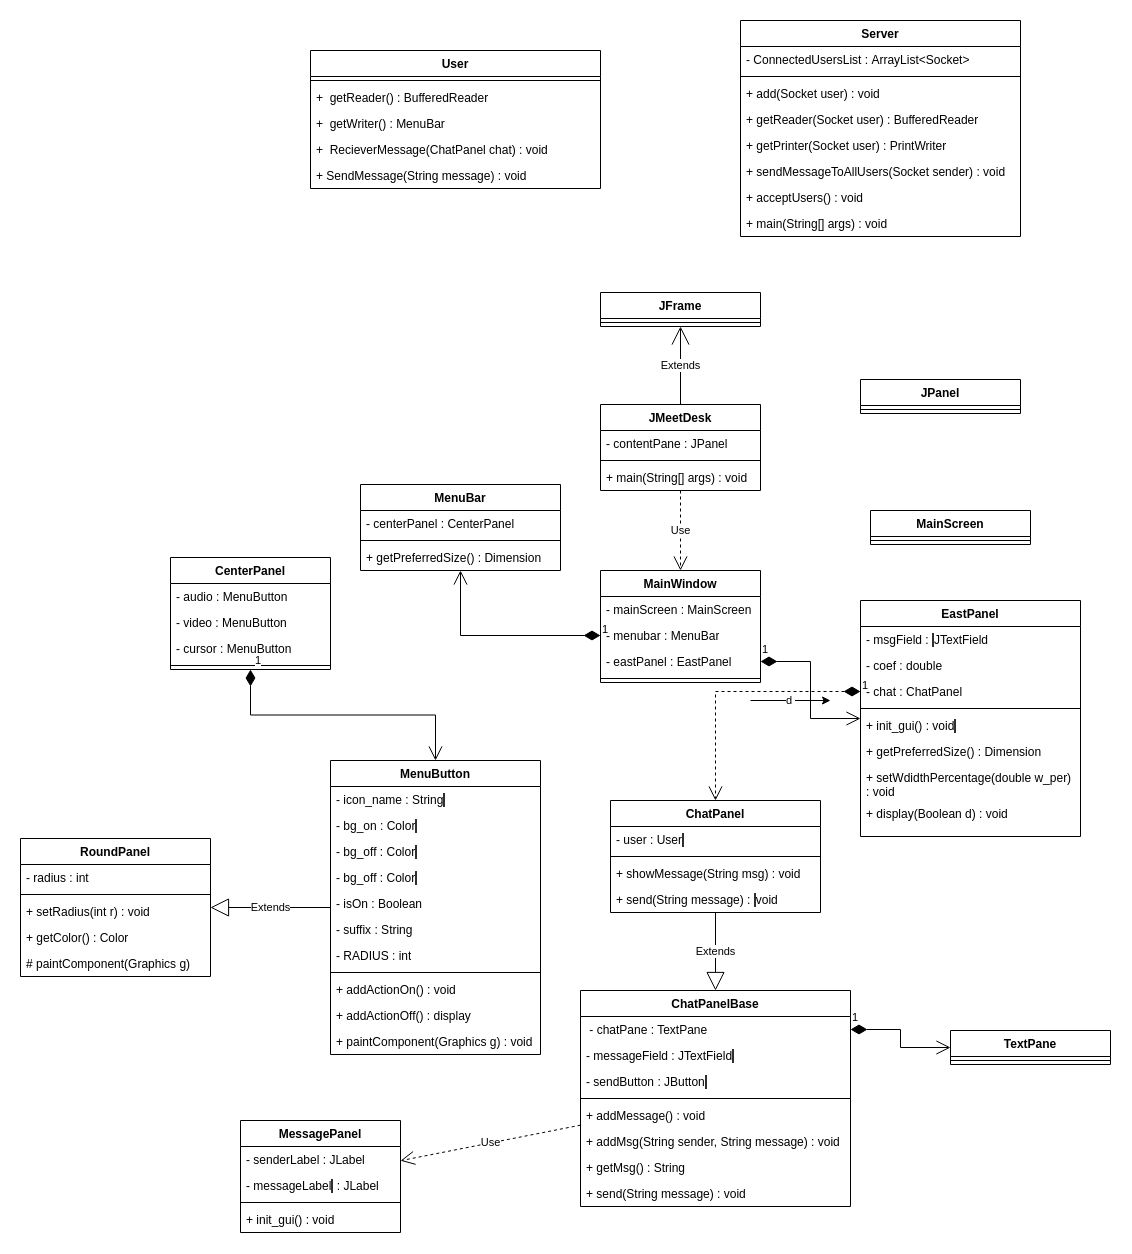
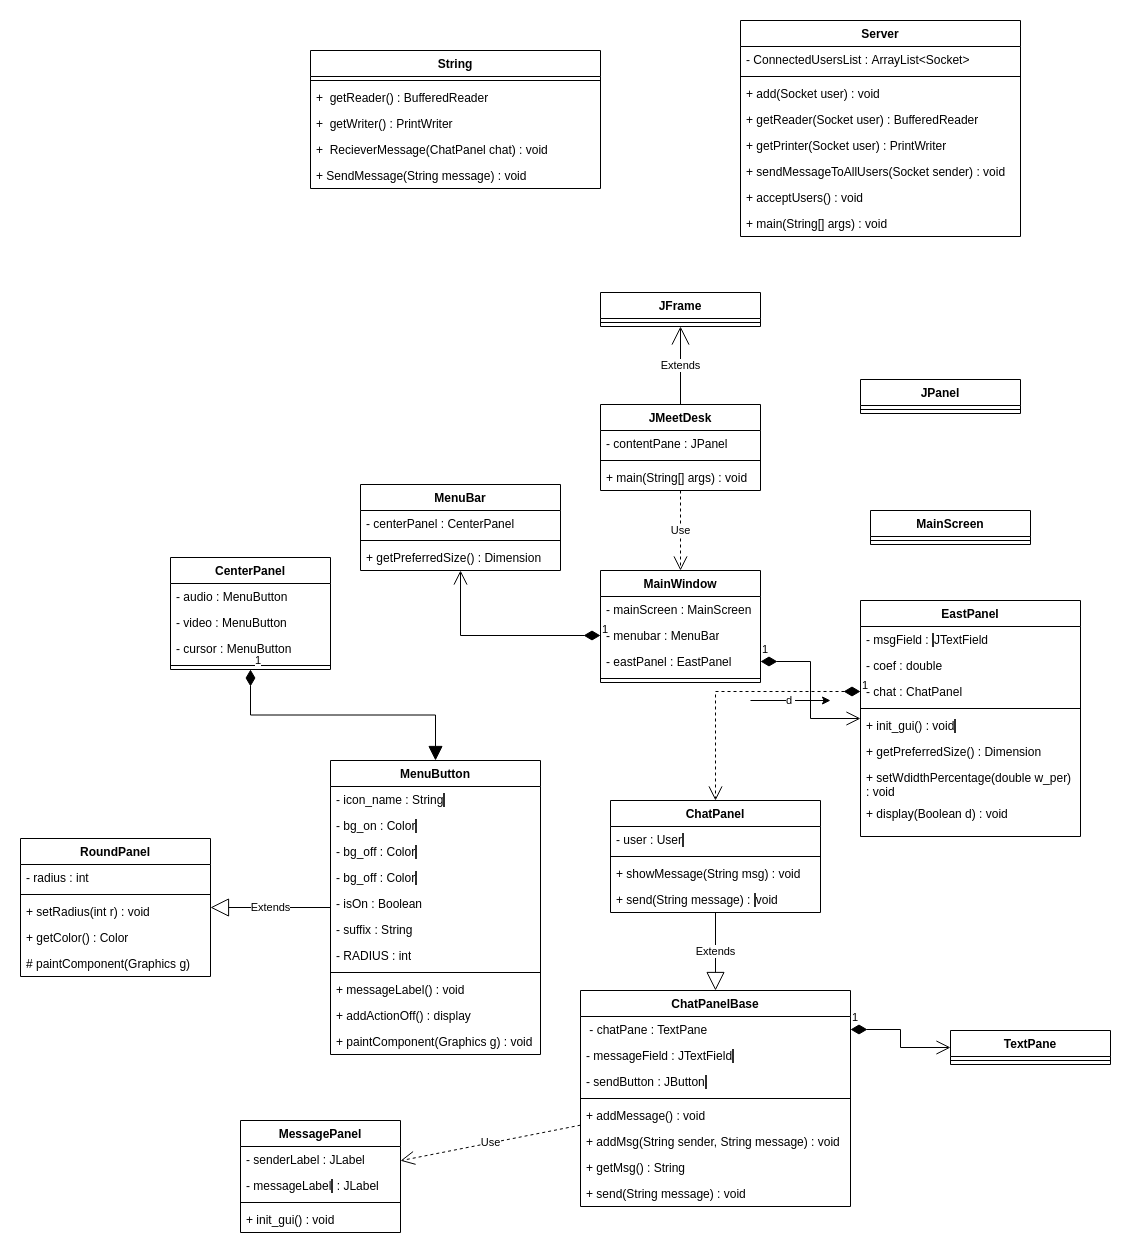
(456, 65) -> (456, 65)
(389, 125) -> (400, 125)
(436, 750) -> (436, 745)
(403, 991) -> (406, 991)
